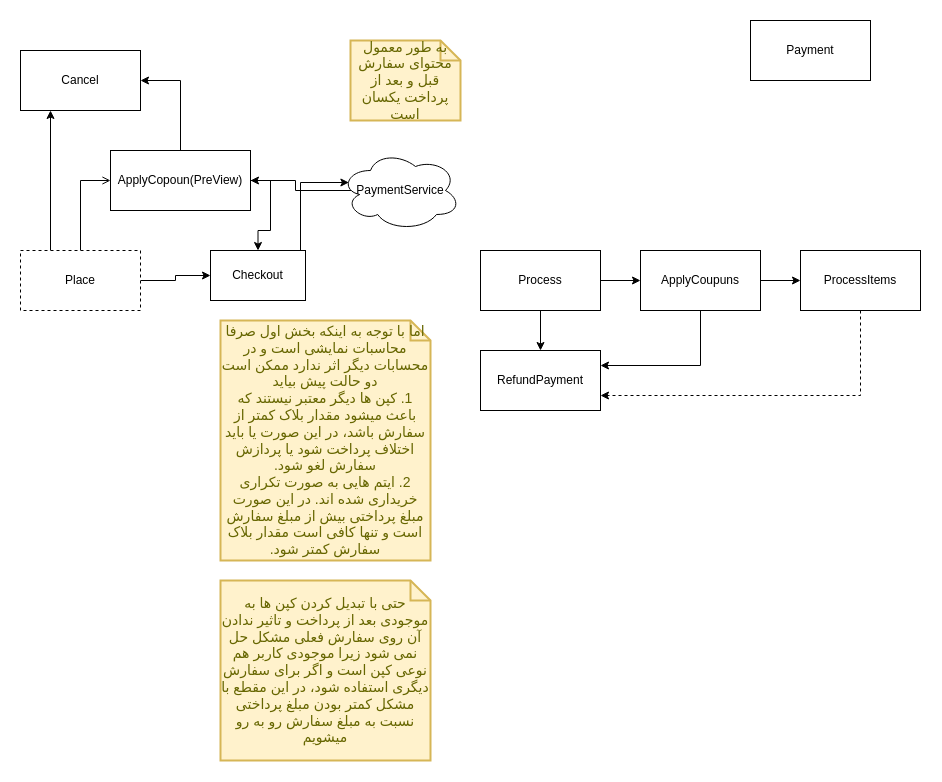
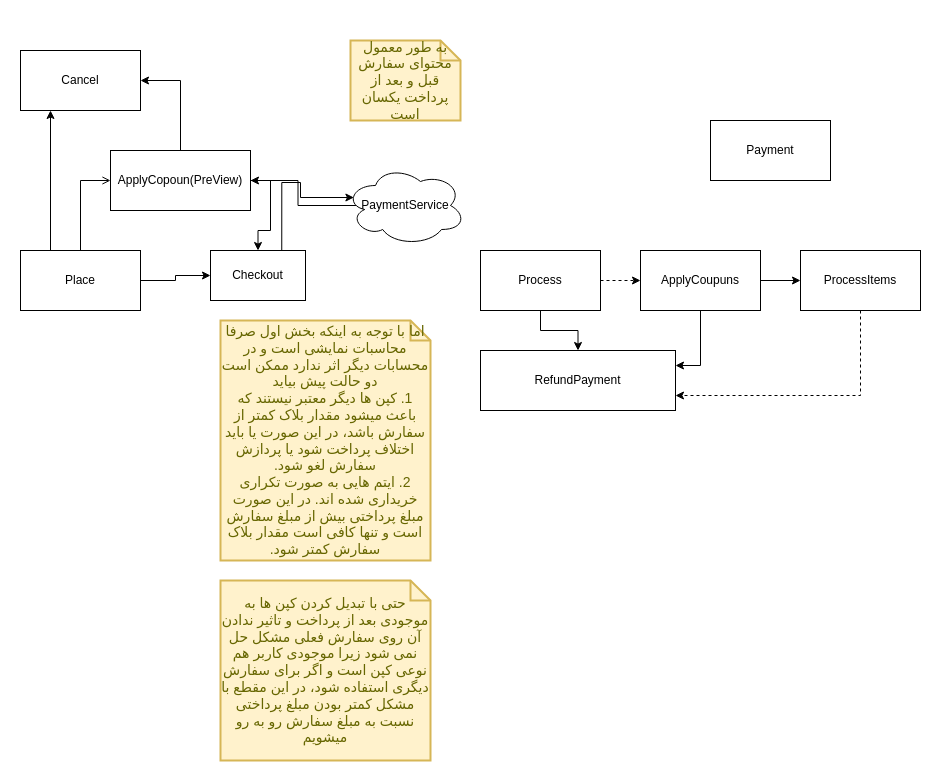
(811, 51) -> (771, 151)
(401, 191) -> (406, 206)
(81, 281) -> (81, 281)
(617, 281) -> (617, 281)
(541, 381) -> (578, 381)
